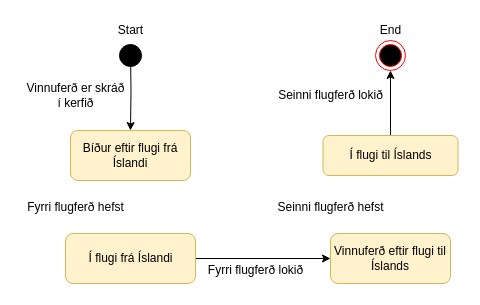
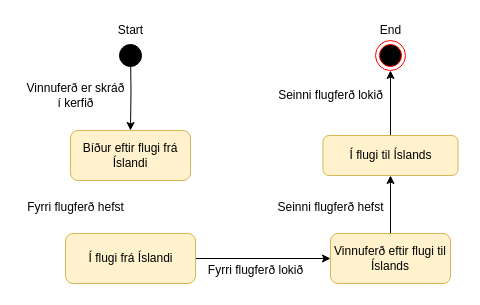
none -> (391, 208)
